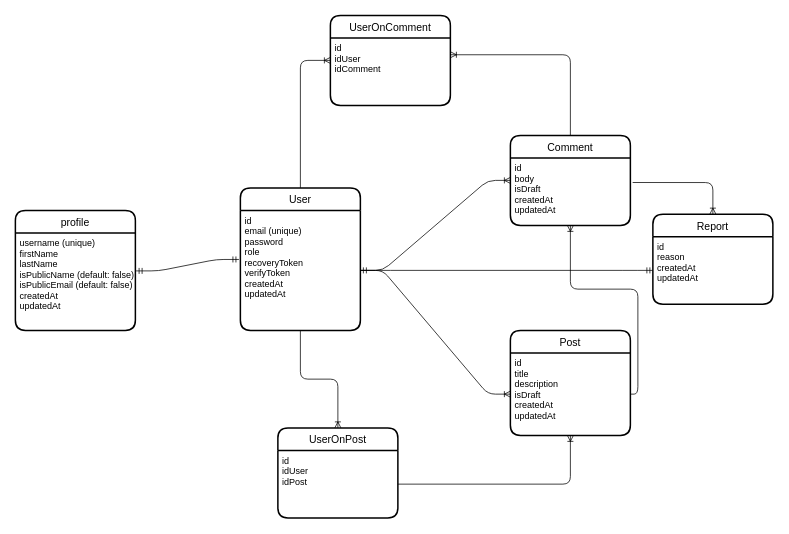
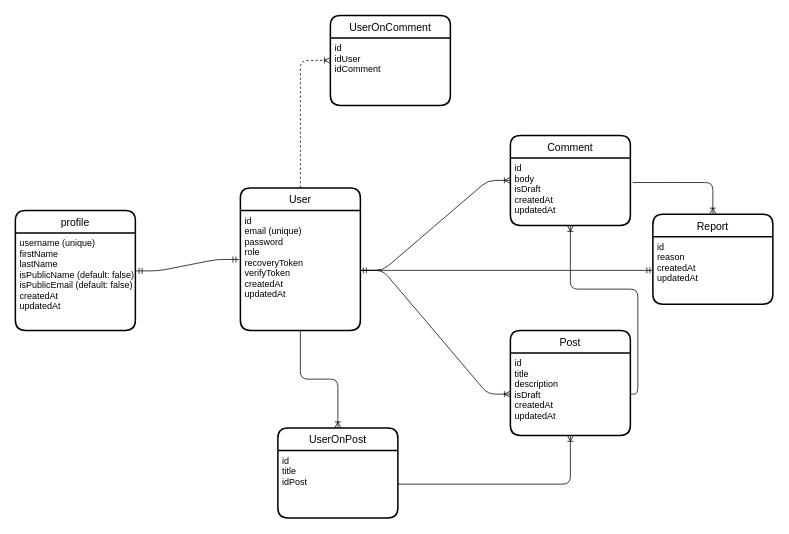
(550, 55) -> none
(300, 113) -> (300, 113)
(286, 461) -> (286, 461)
